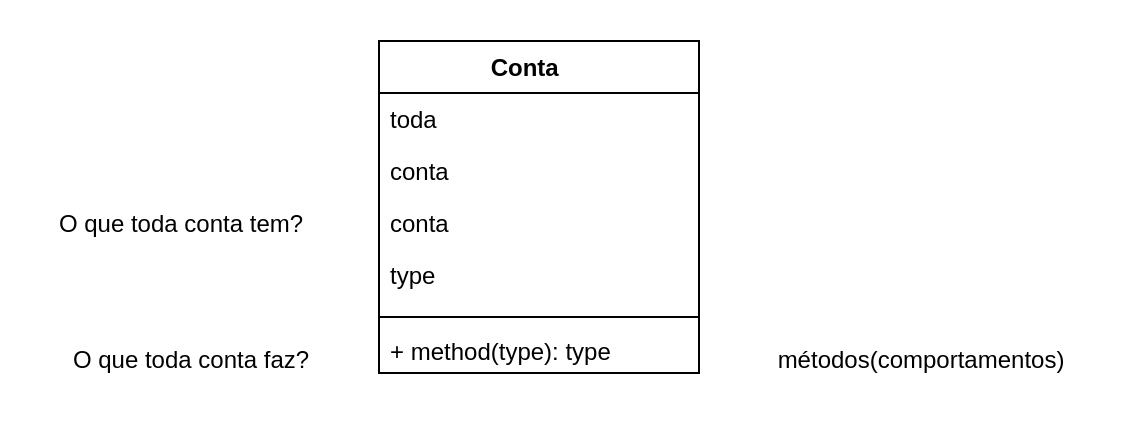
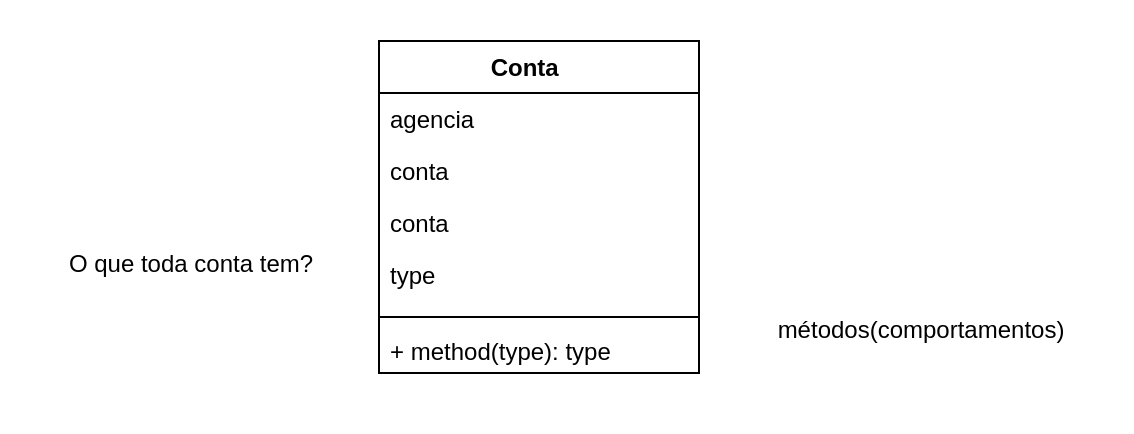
(417, 120) -> (434, 120)
(181, 225) -> (191, 265)
(191, 361) -> none
(921, 361) -> (921, 331)
